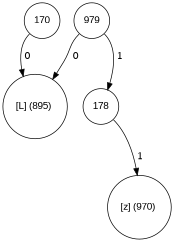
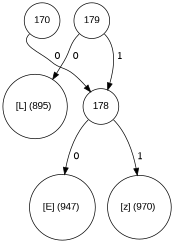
(92, 21) -> (92, 21)
(21, 51) -> (52, 62)
none -> (62, 207)
